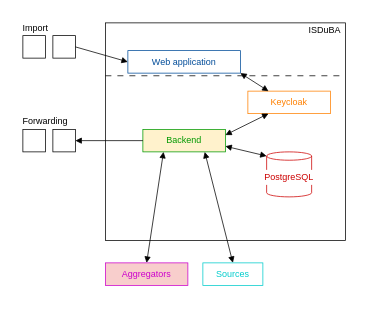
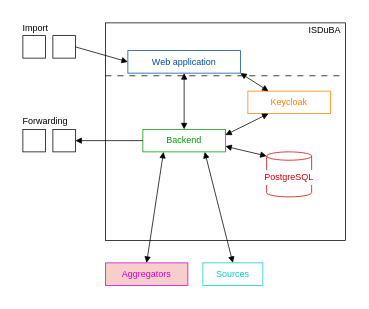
none -> (184, 122)
(184, 141) -> (184, 141)
